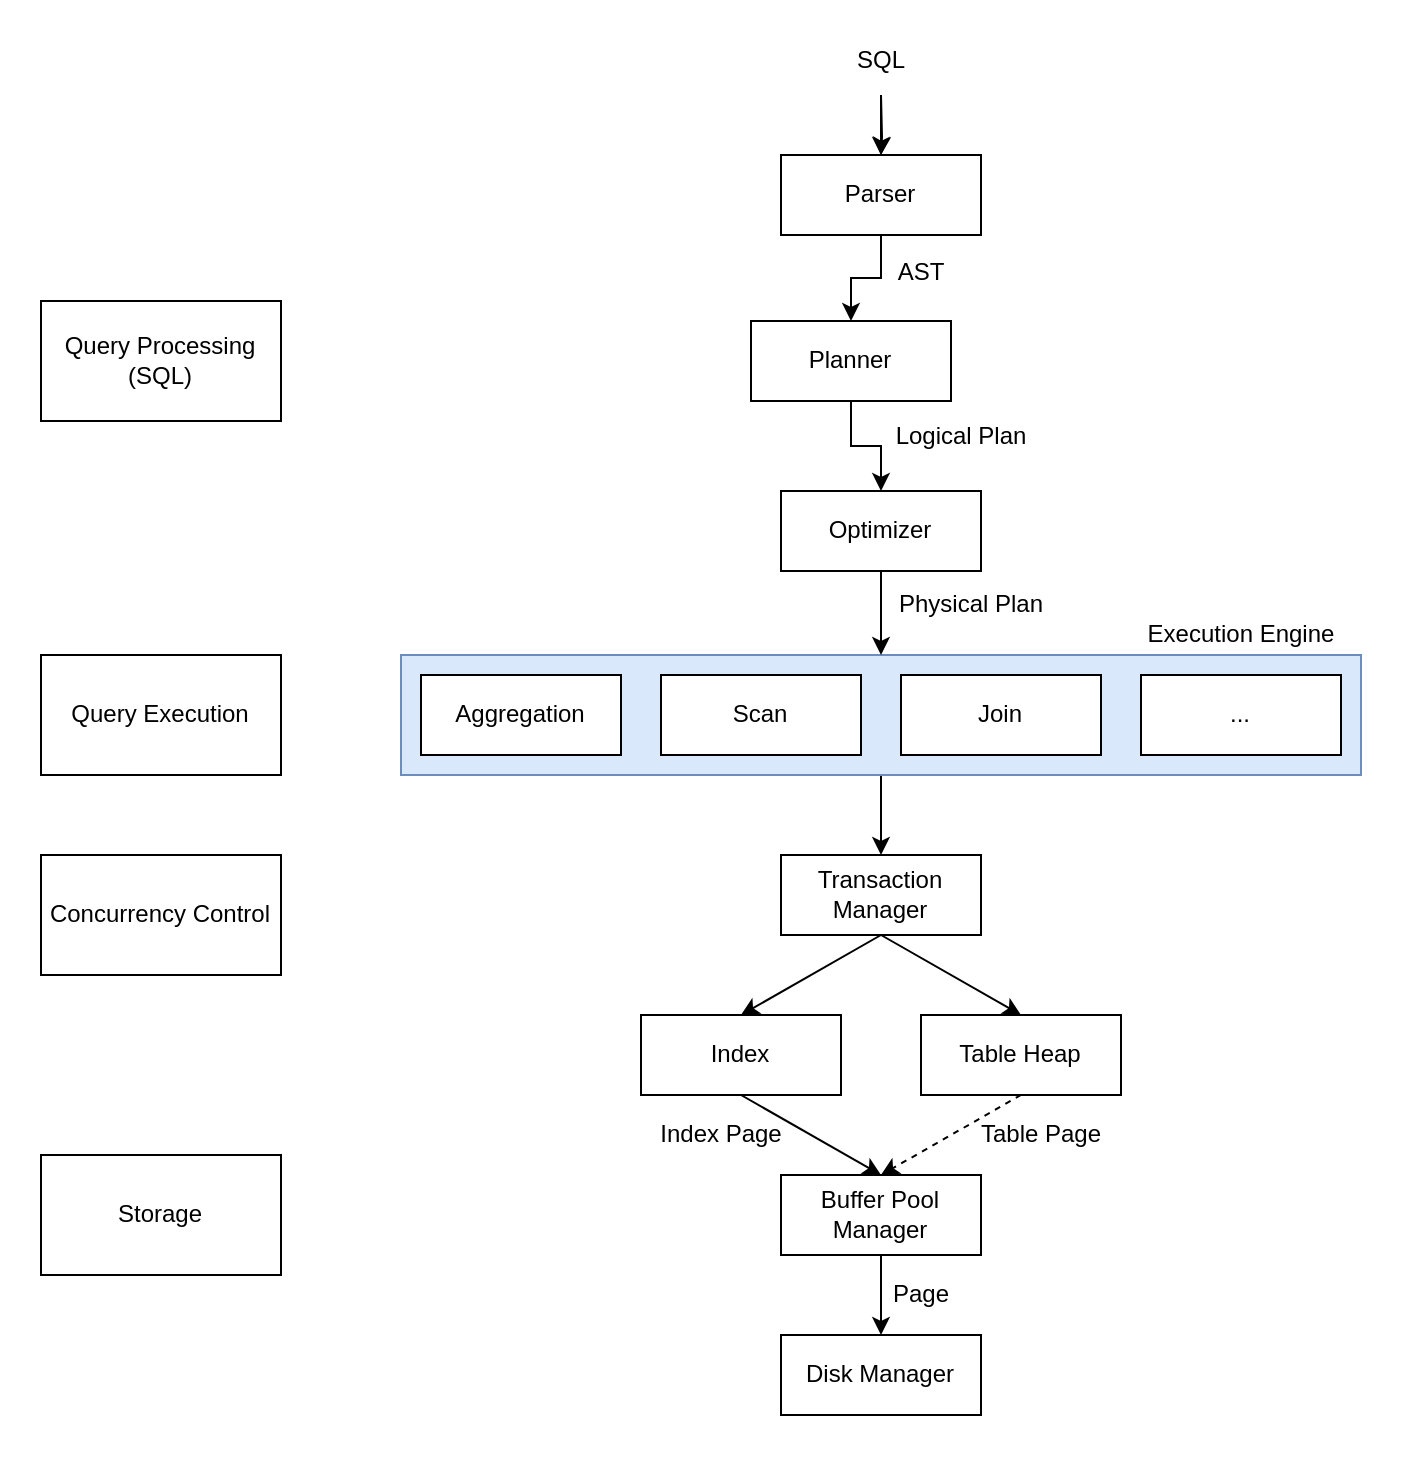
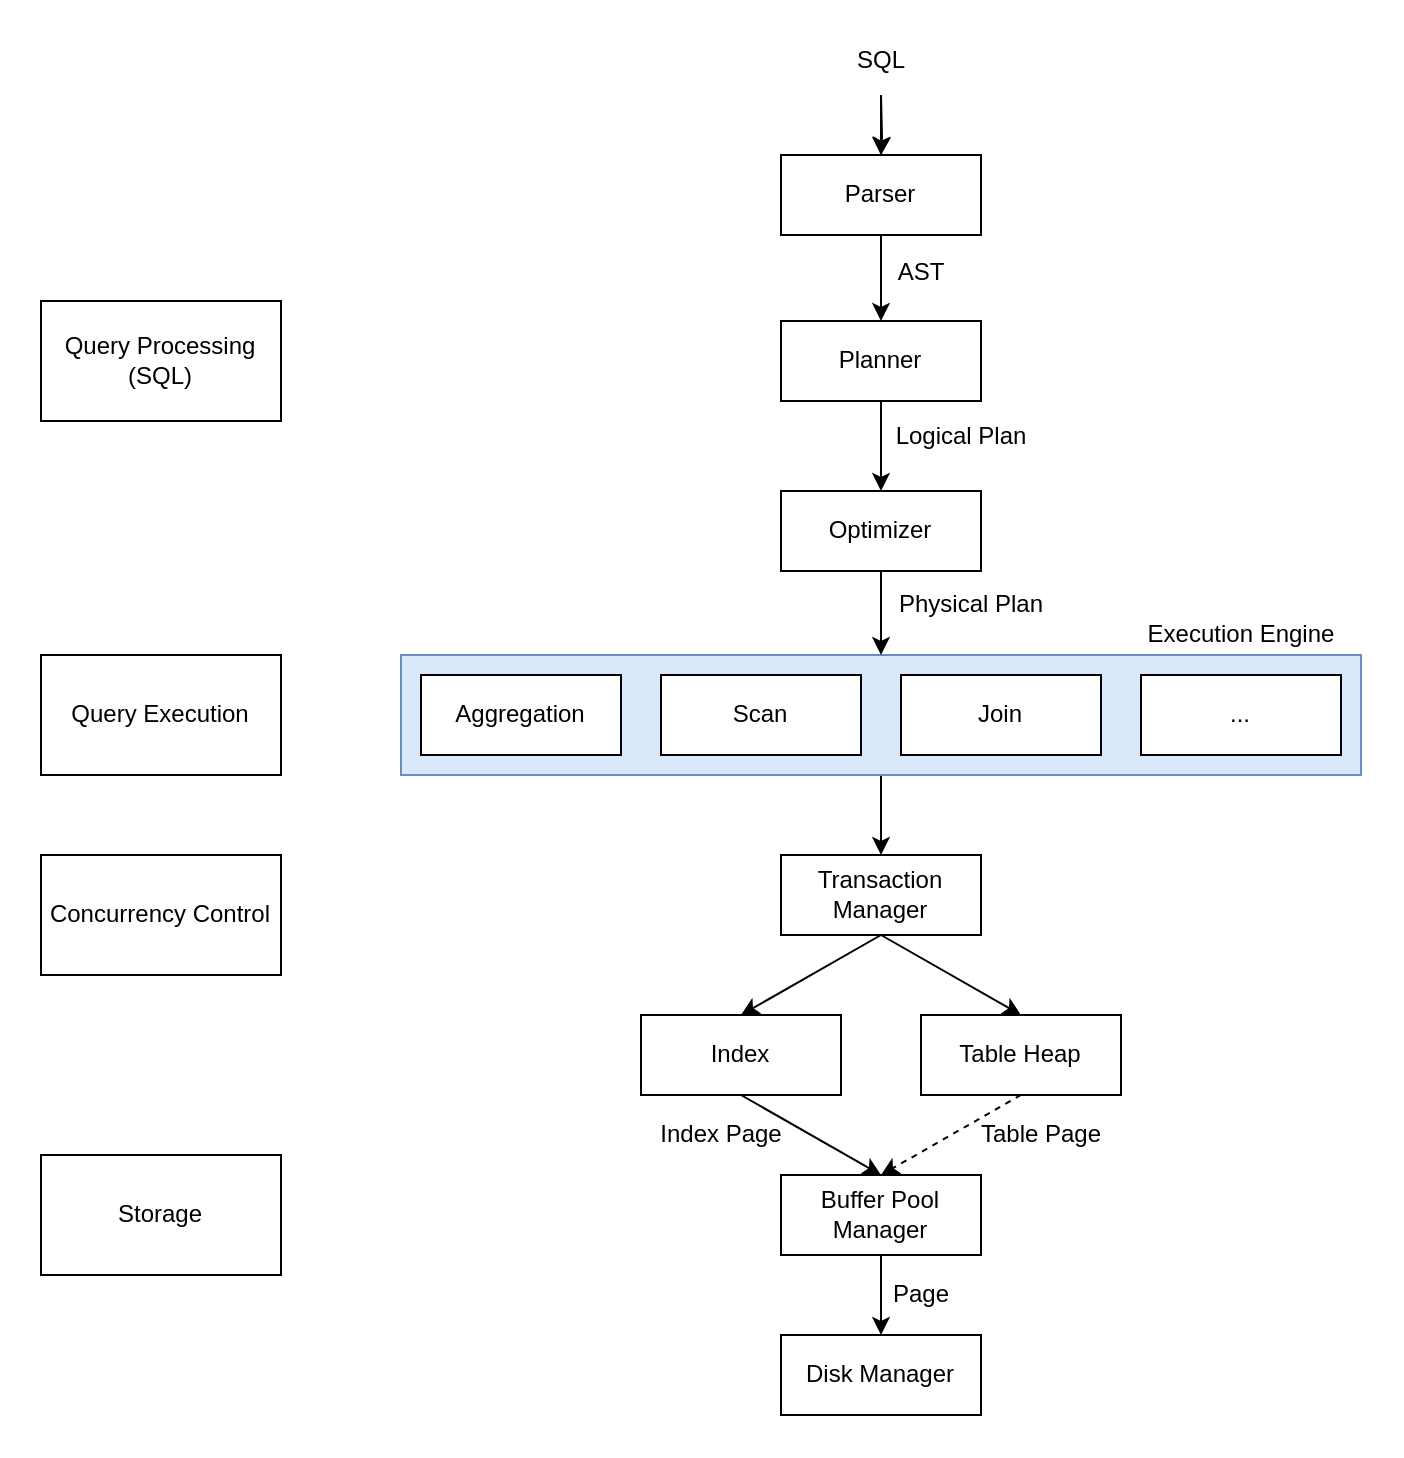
(851, 361) -> (881, 361)
